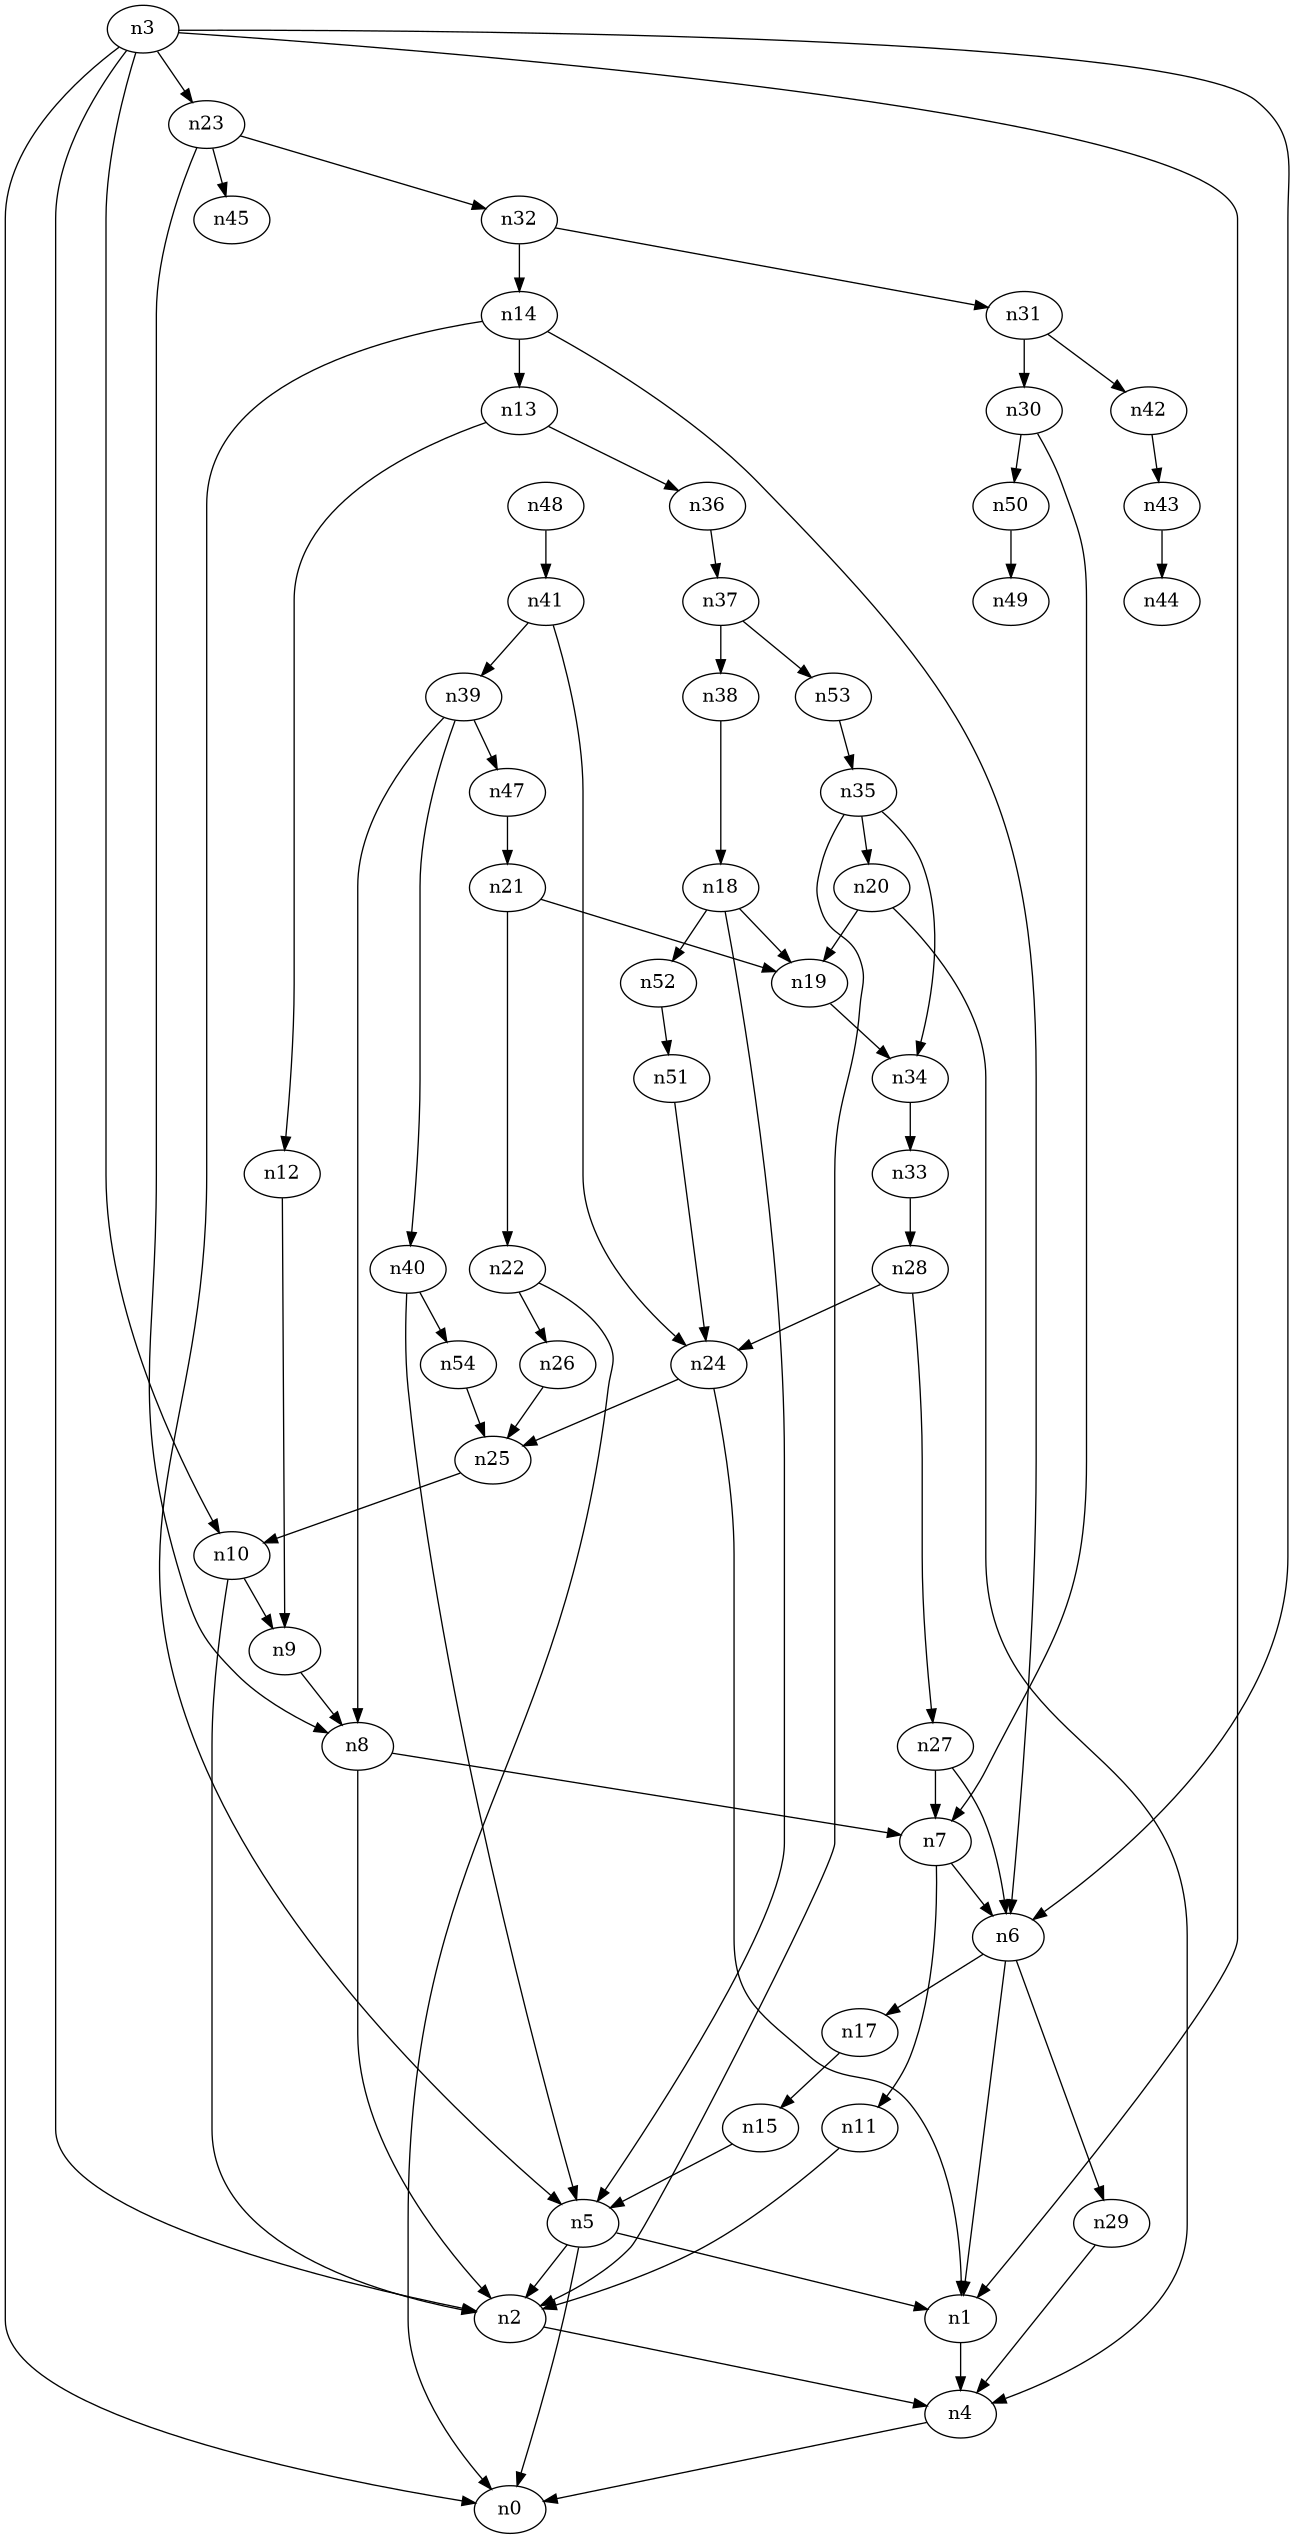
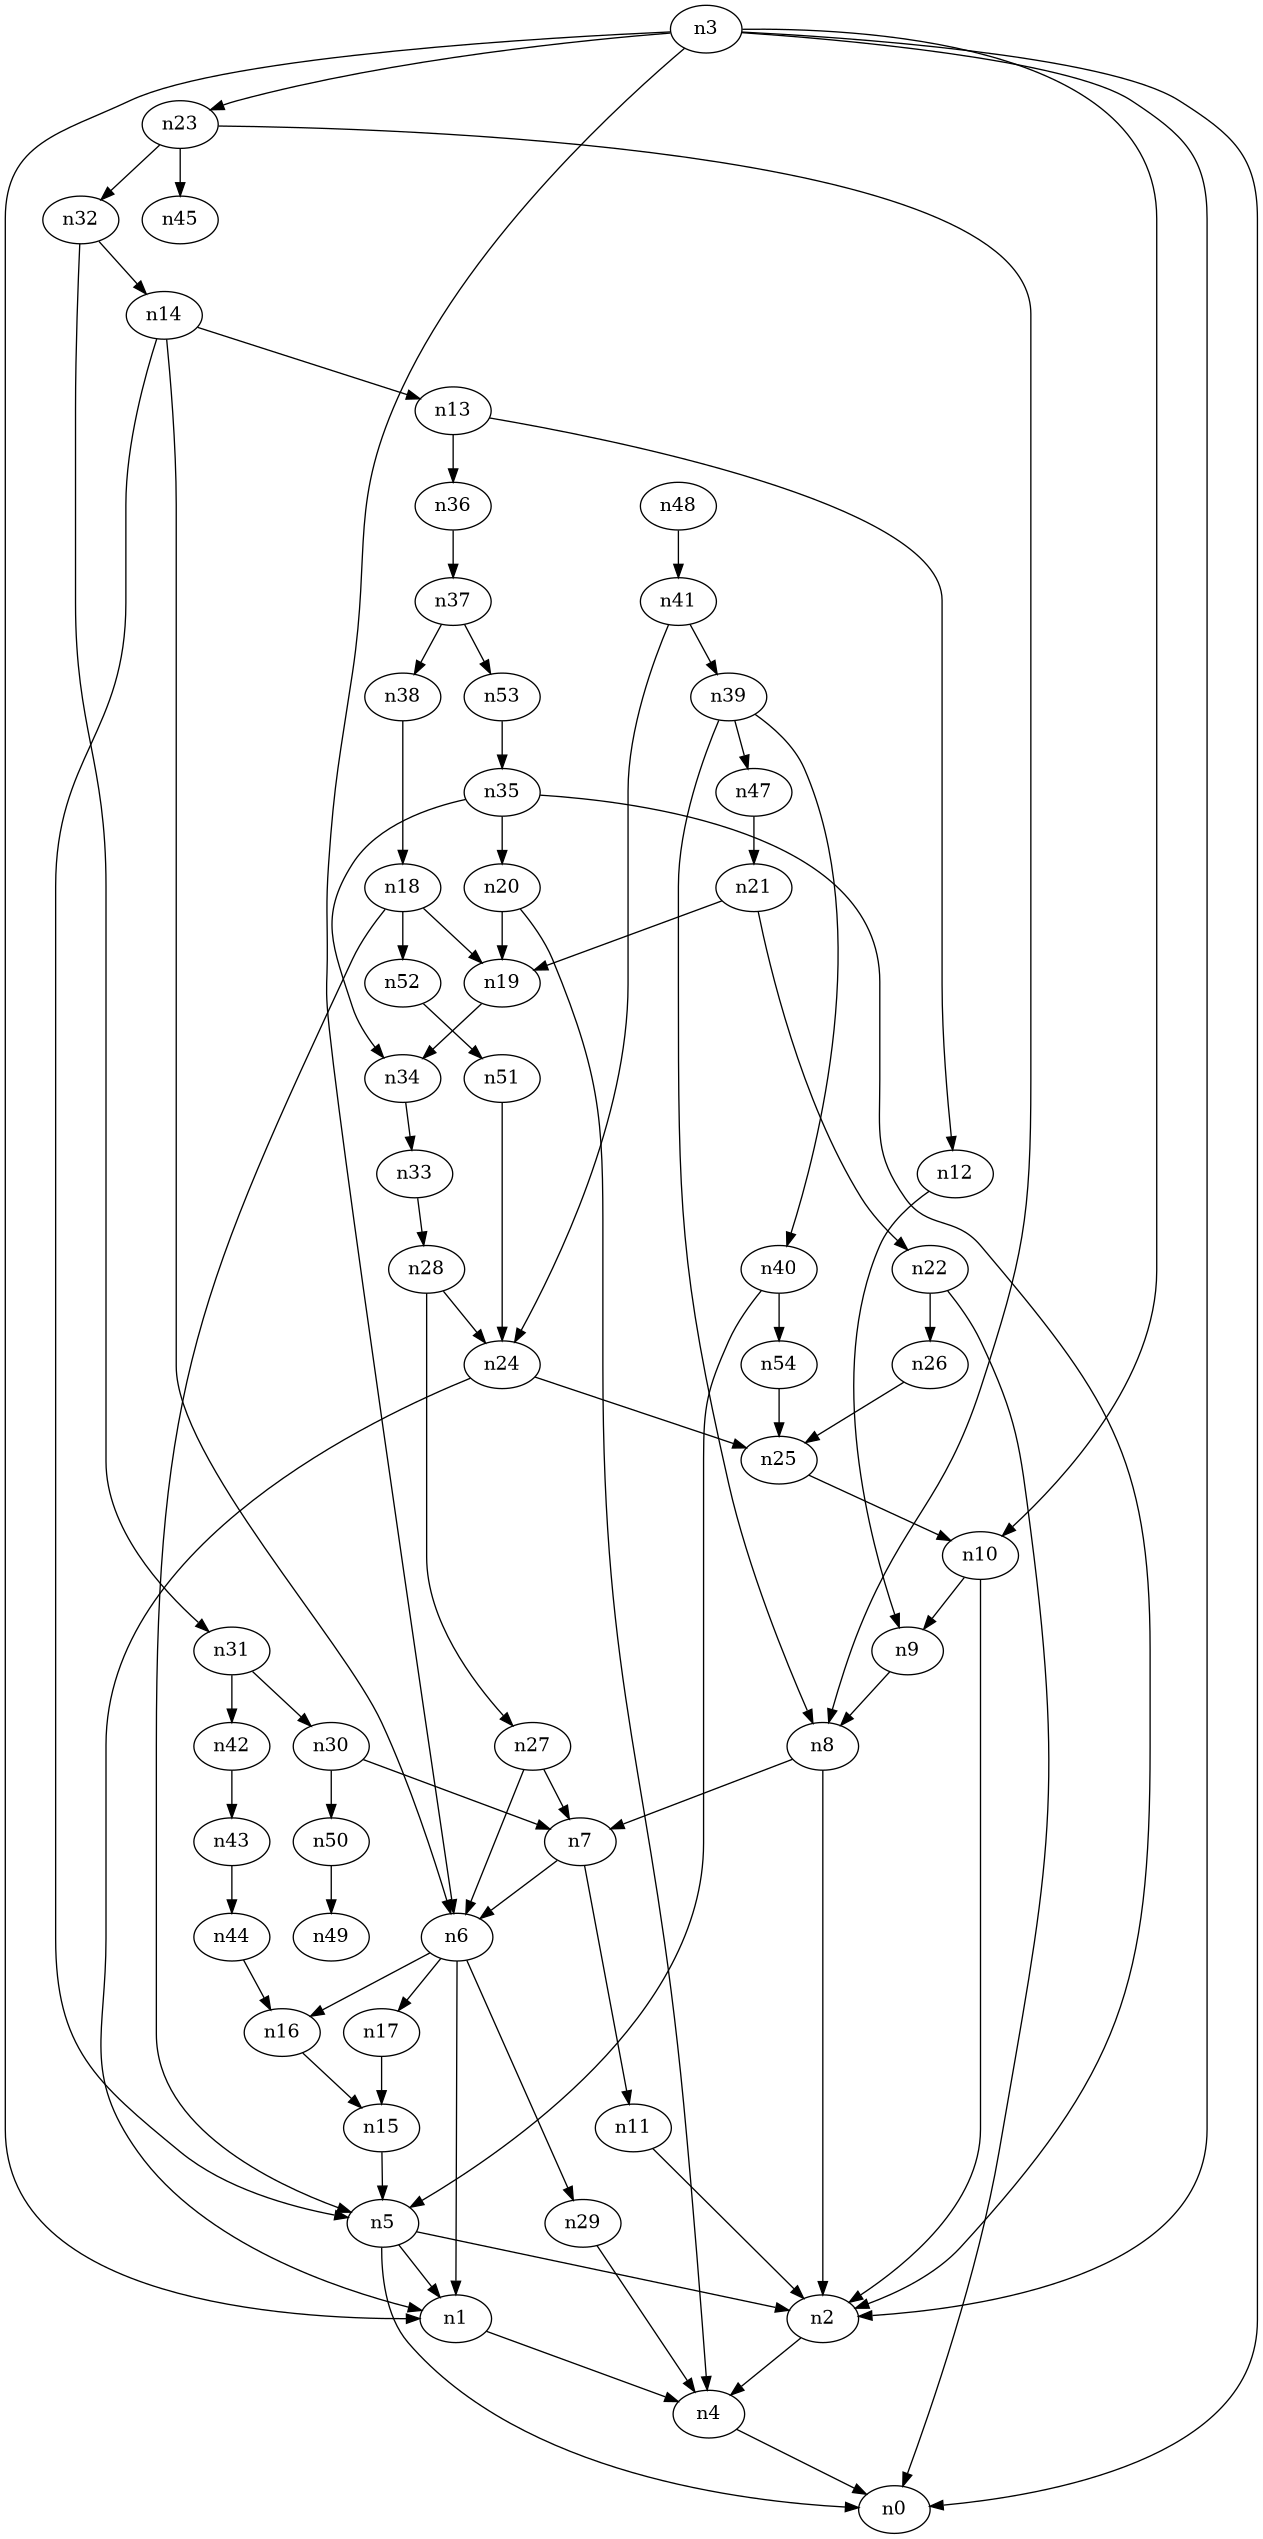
none -> (282, 2033)
